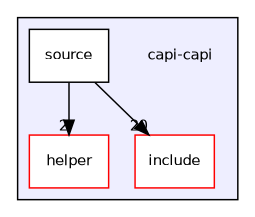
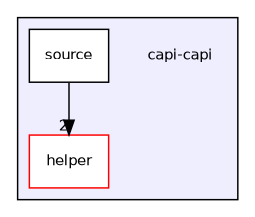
(175, 161) -> none
